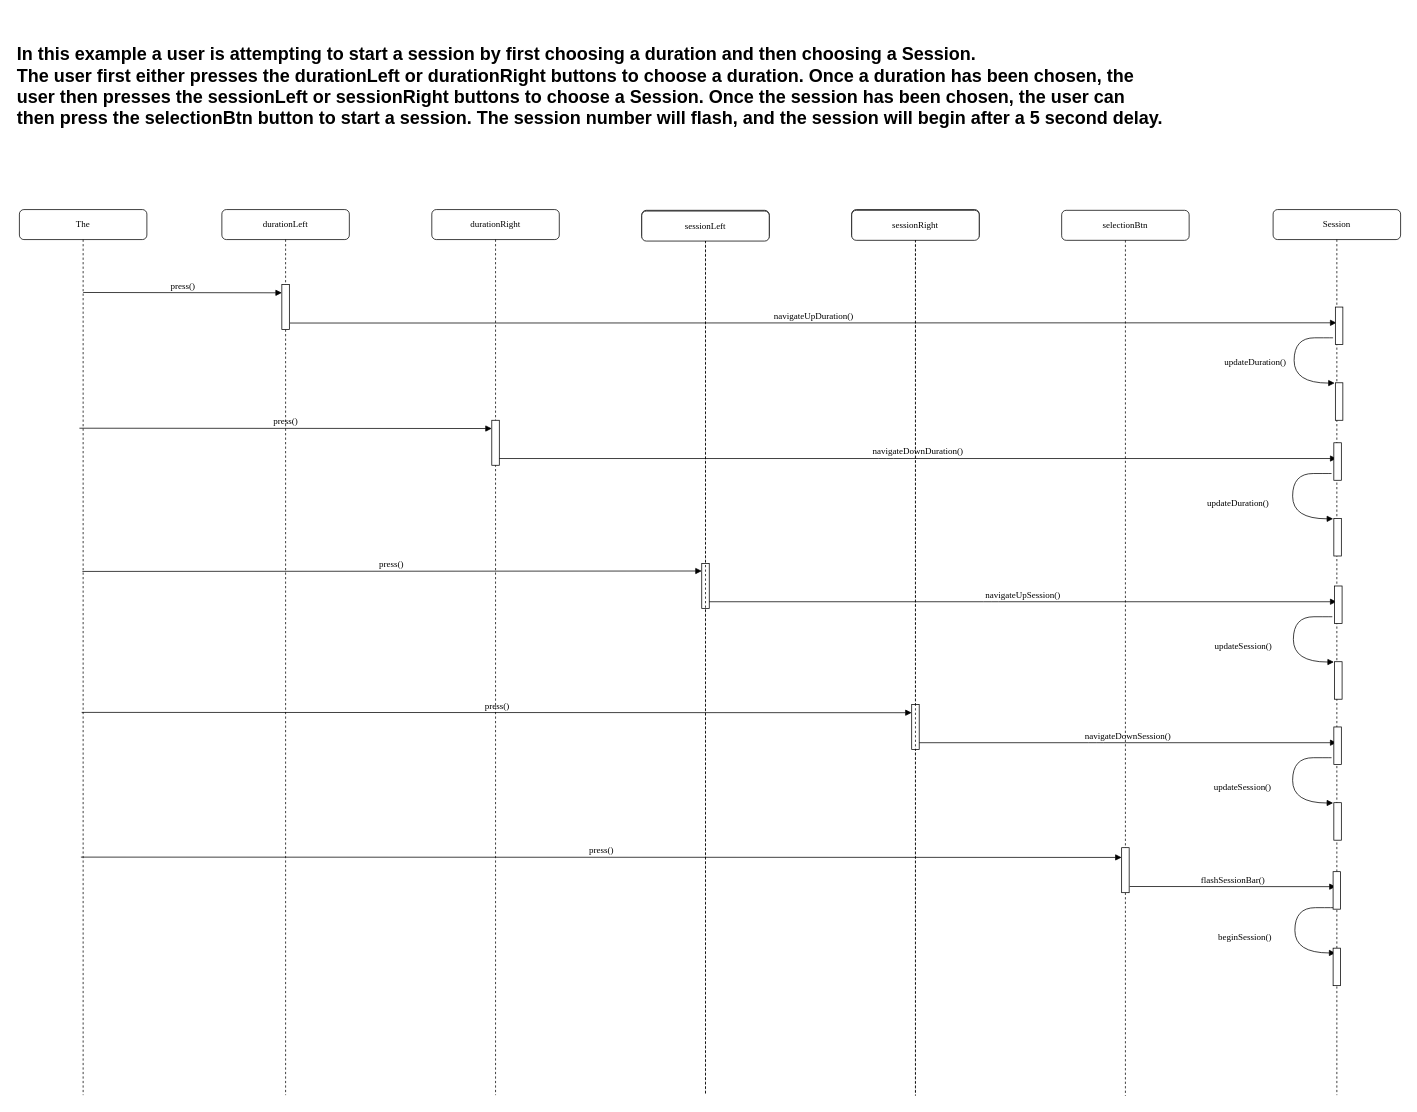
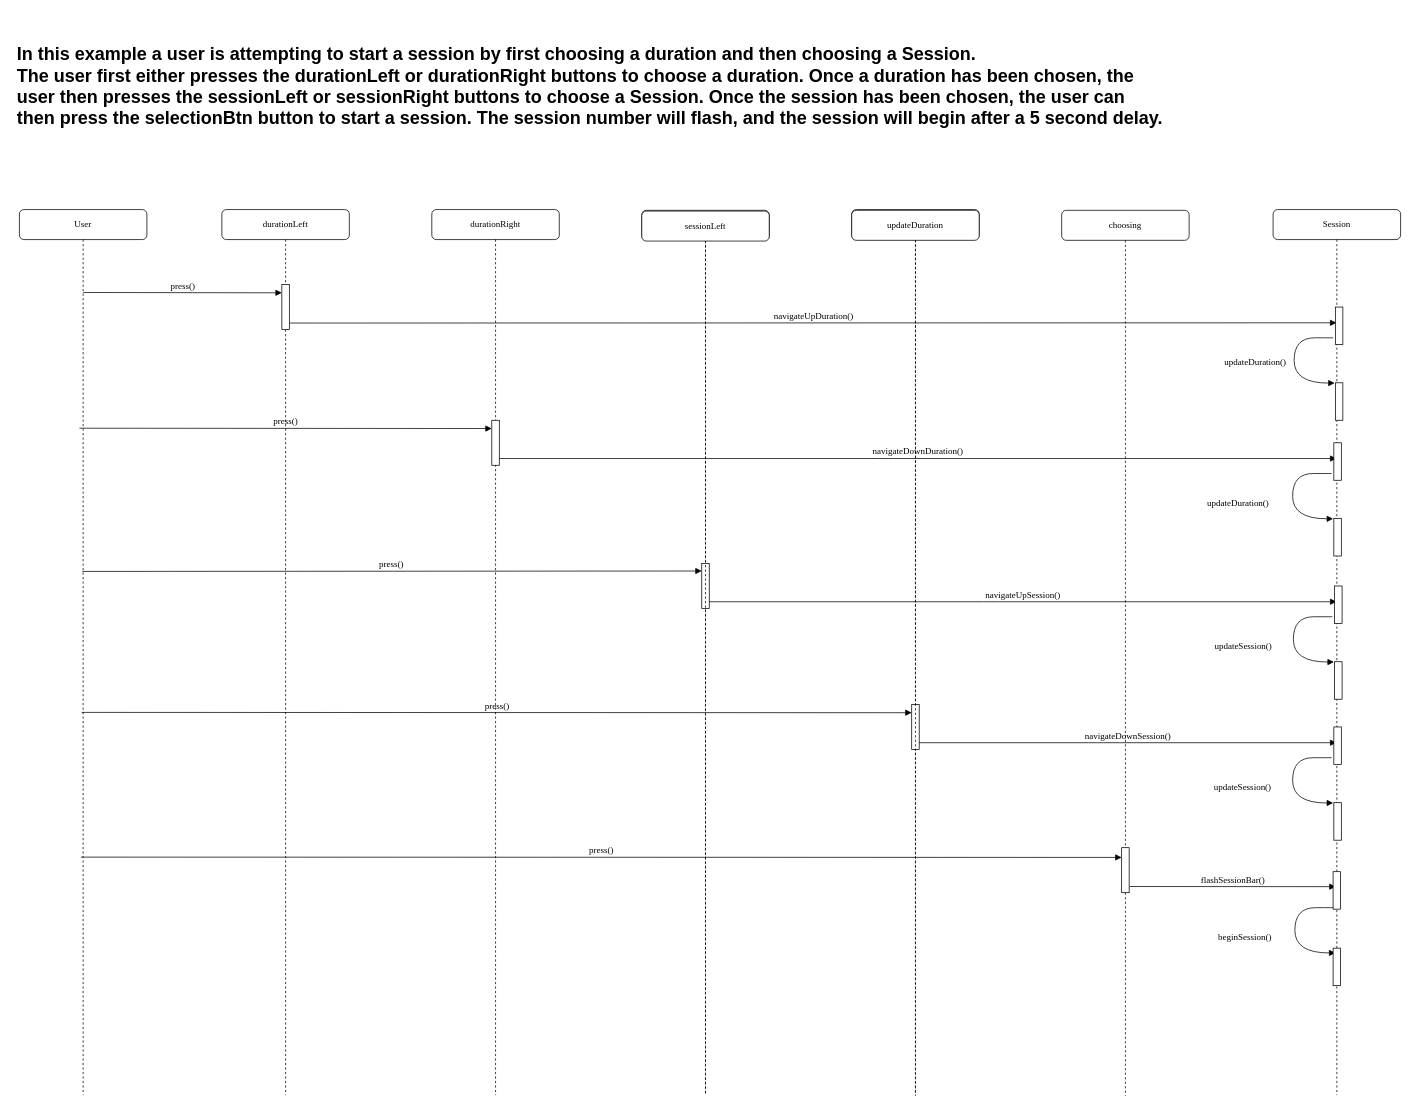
(83, 225) -> (83, 225)
(915, 225) -> (915, 225)
(1125, 225) -> (1125, 225)
